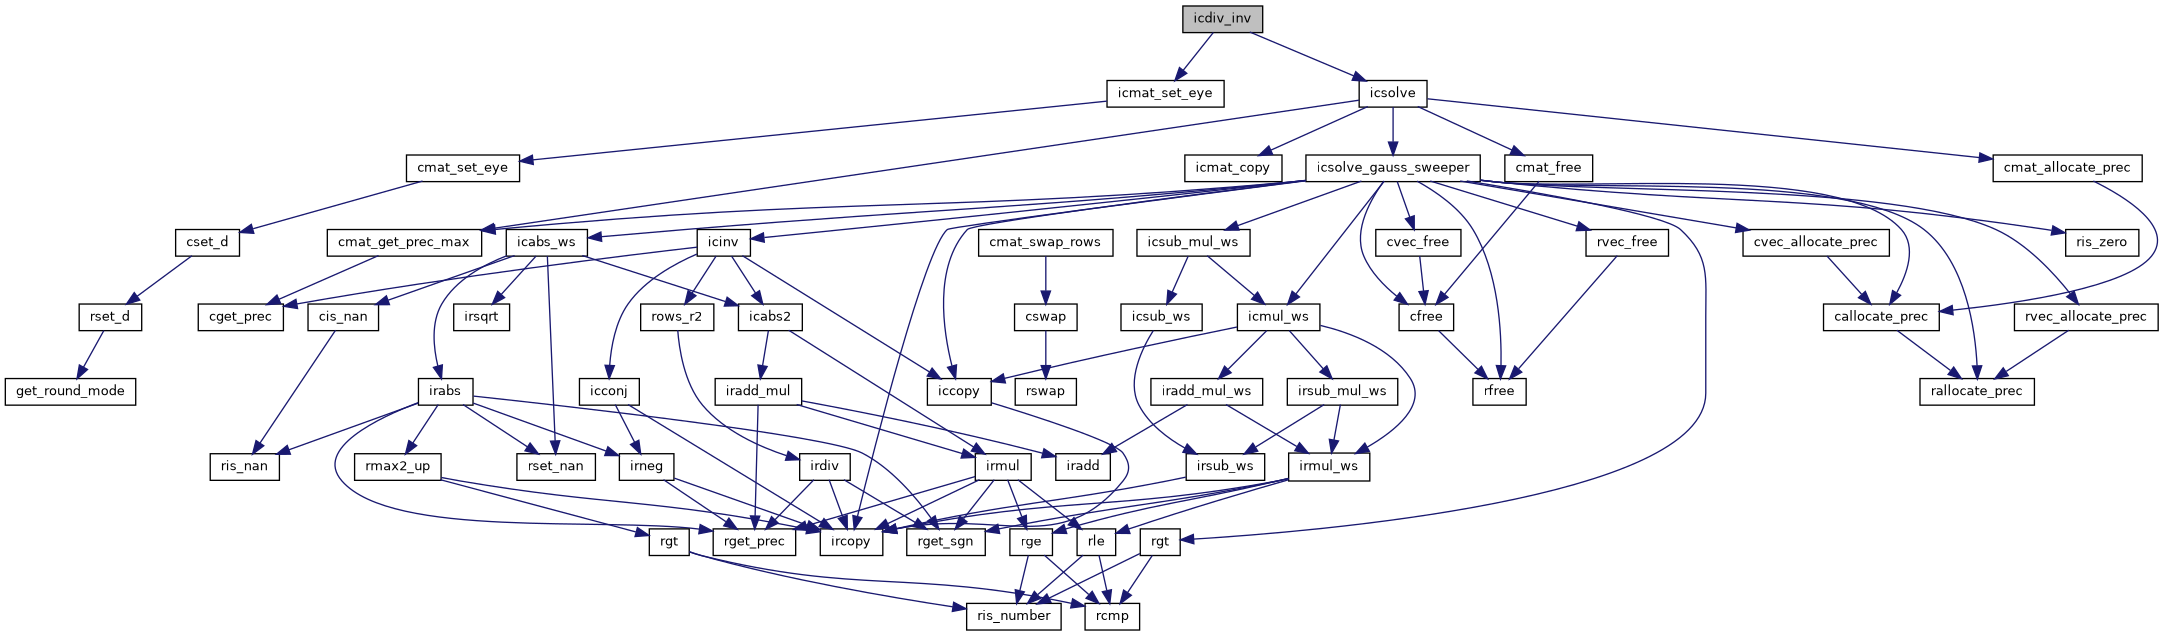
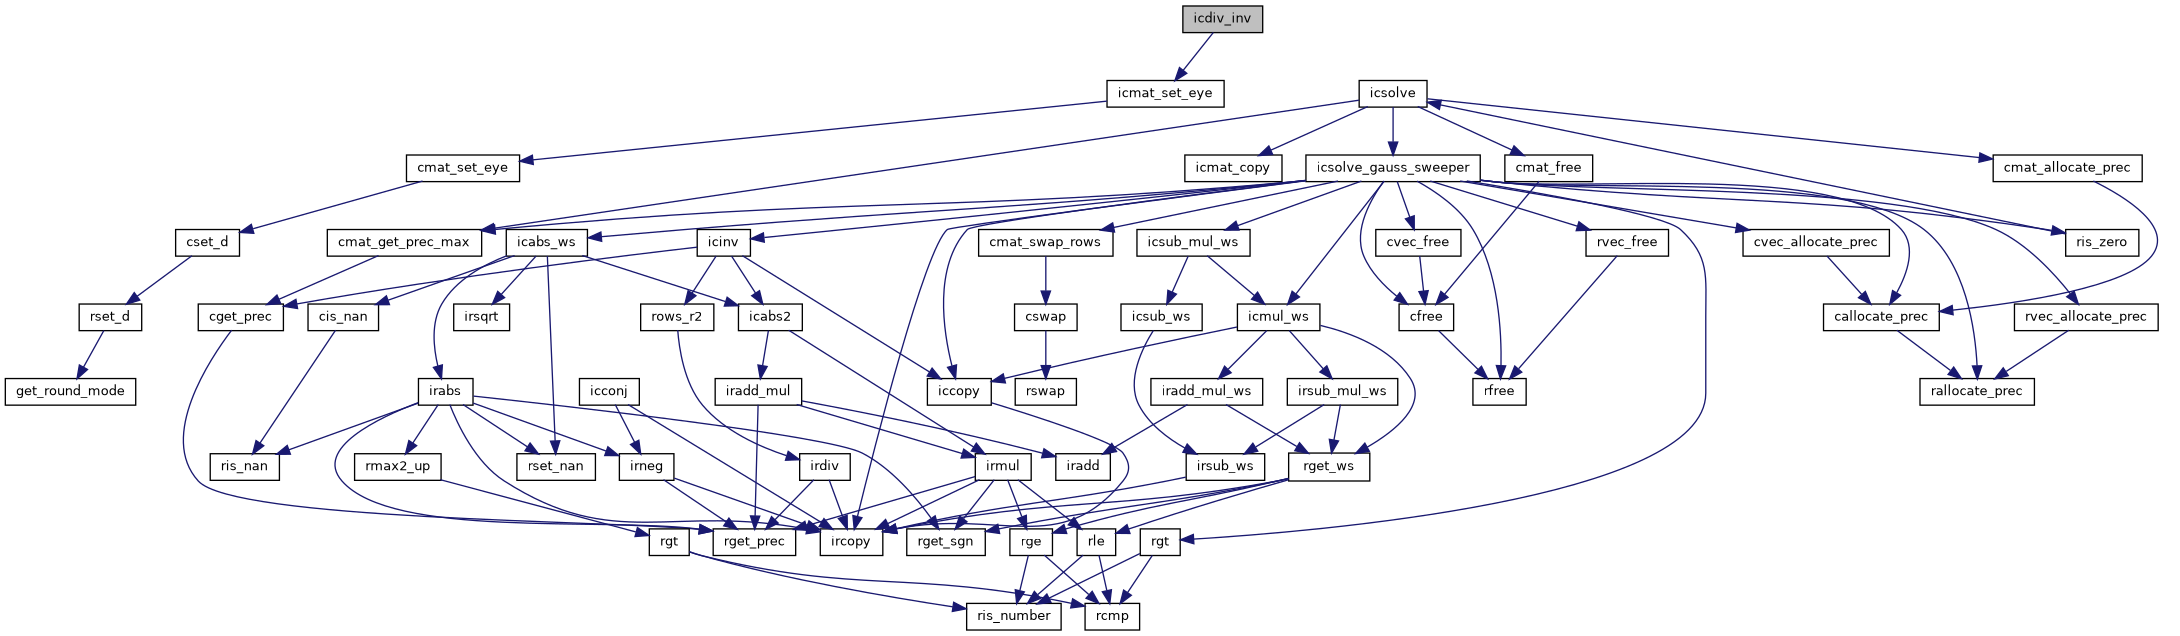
(1302, 54) -> (1753, 169)
none -> (1226, 204)
(635, 296) -> none
(1329, 467) -> (1329, 467)
(872, 497) -> none
(624, 502) -> (528, 494)
none -> (364, 512)
